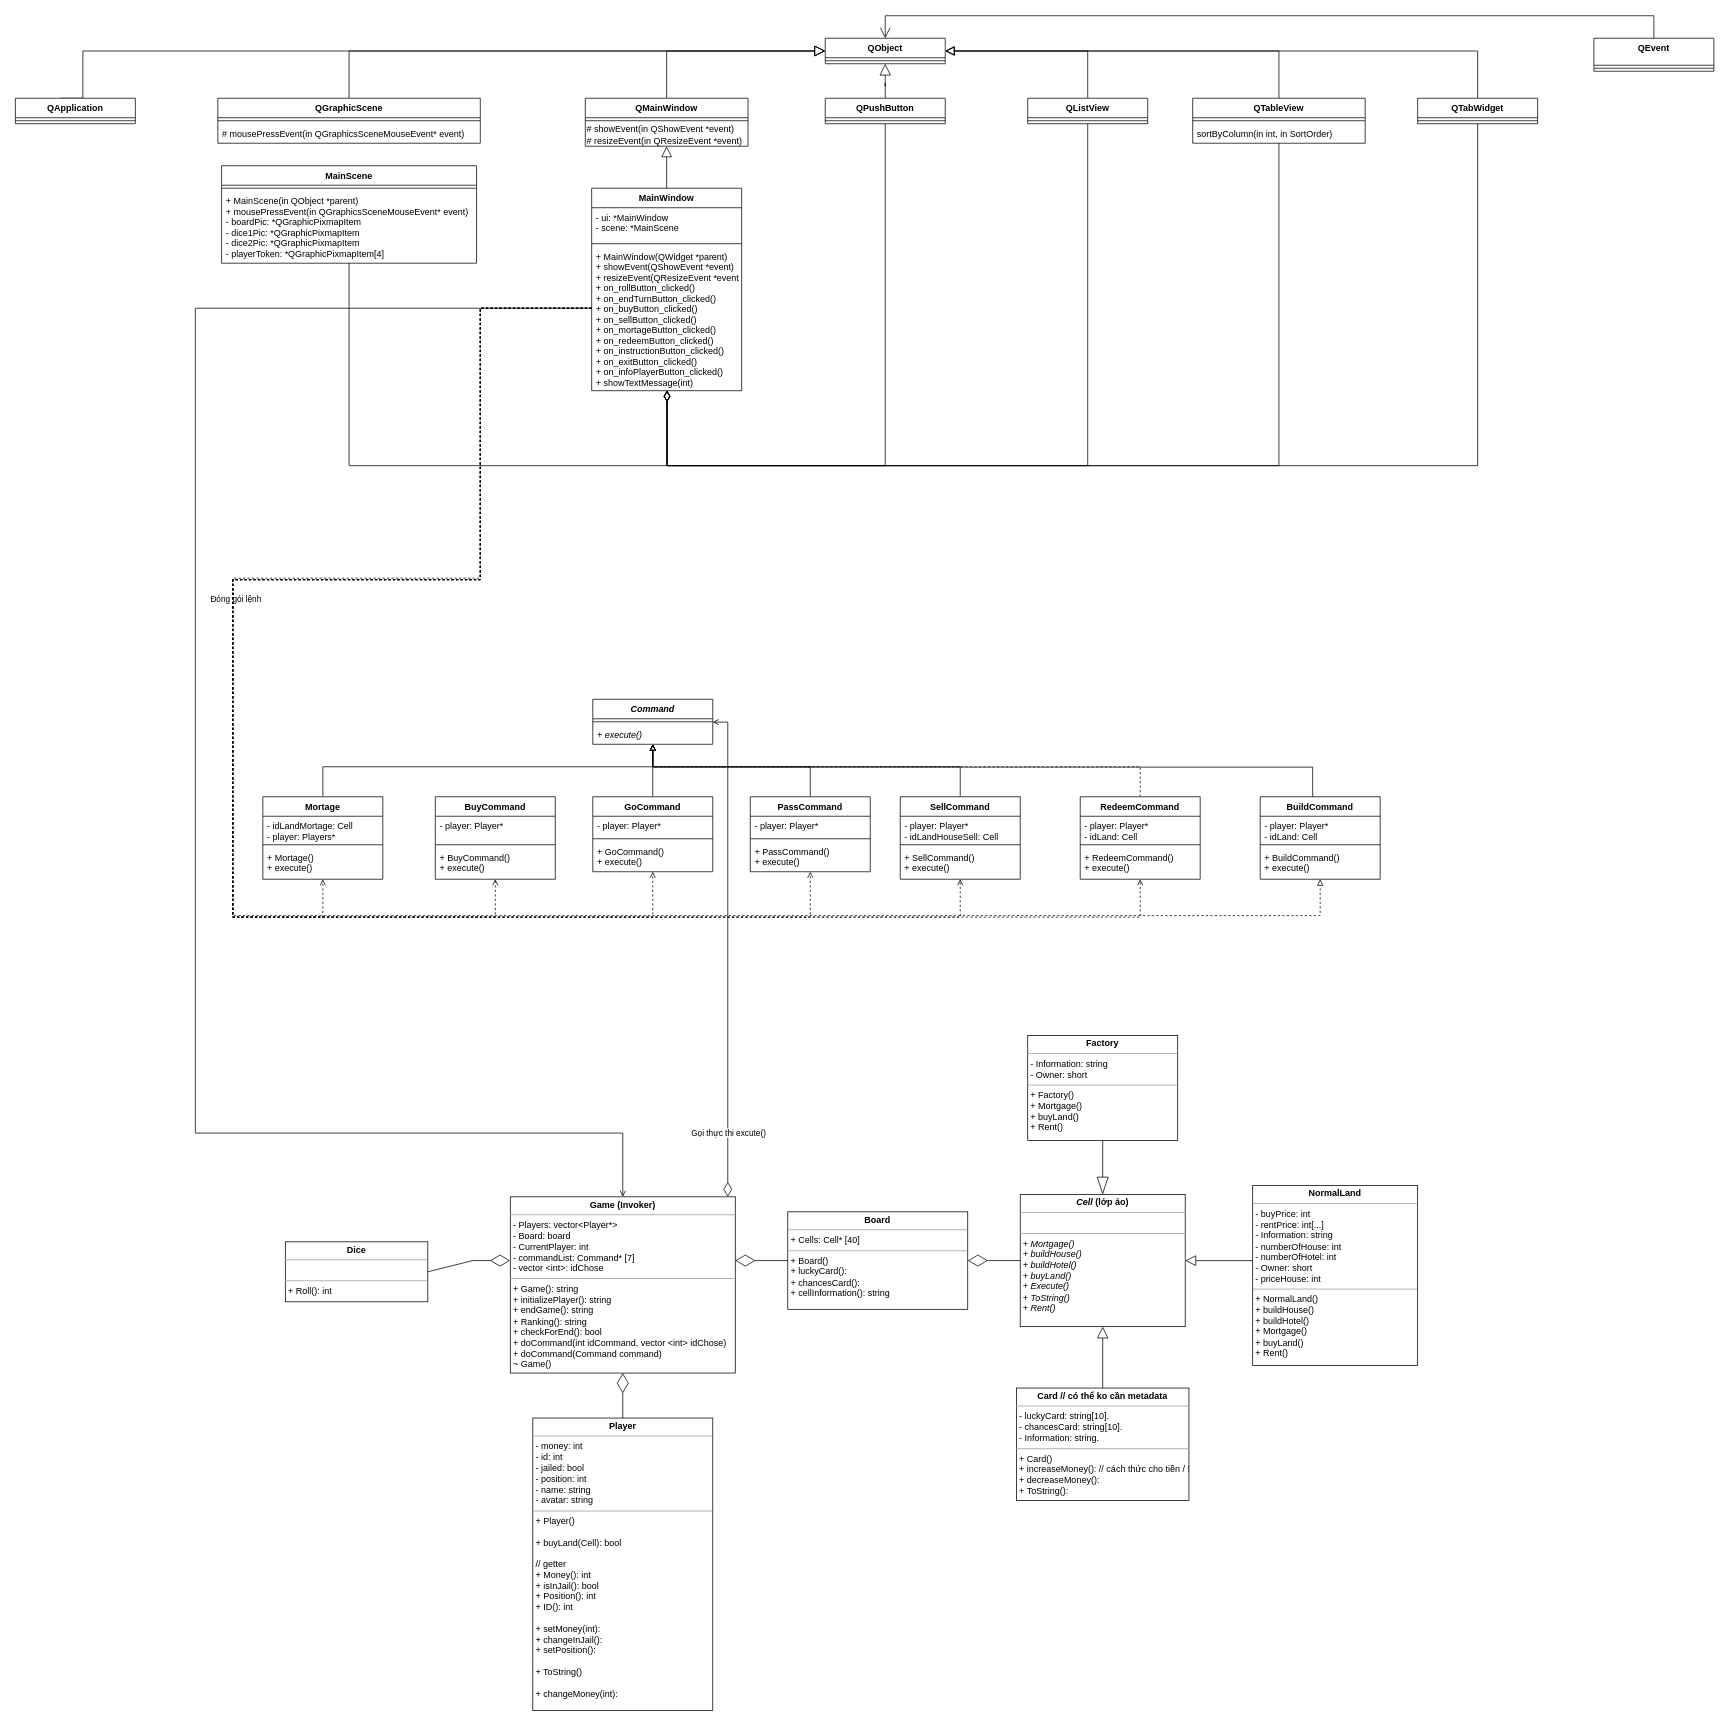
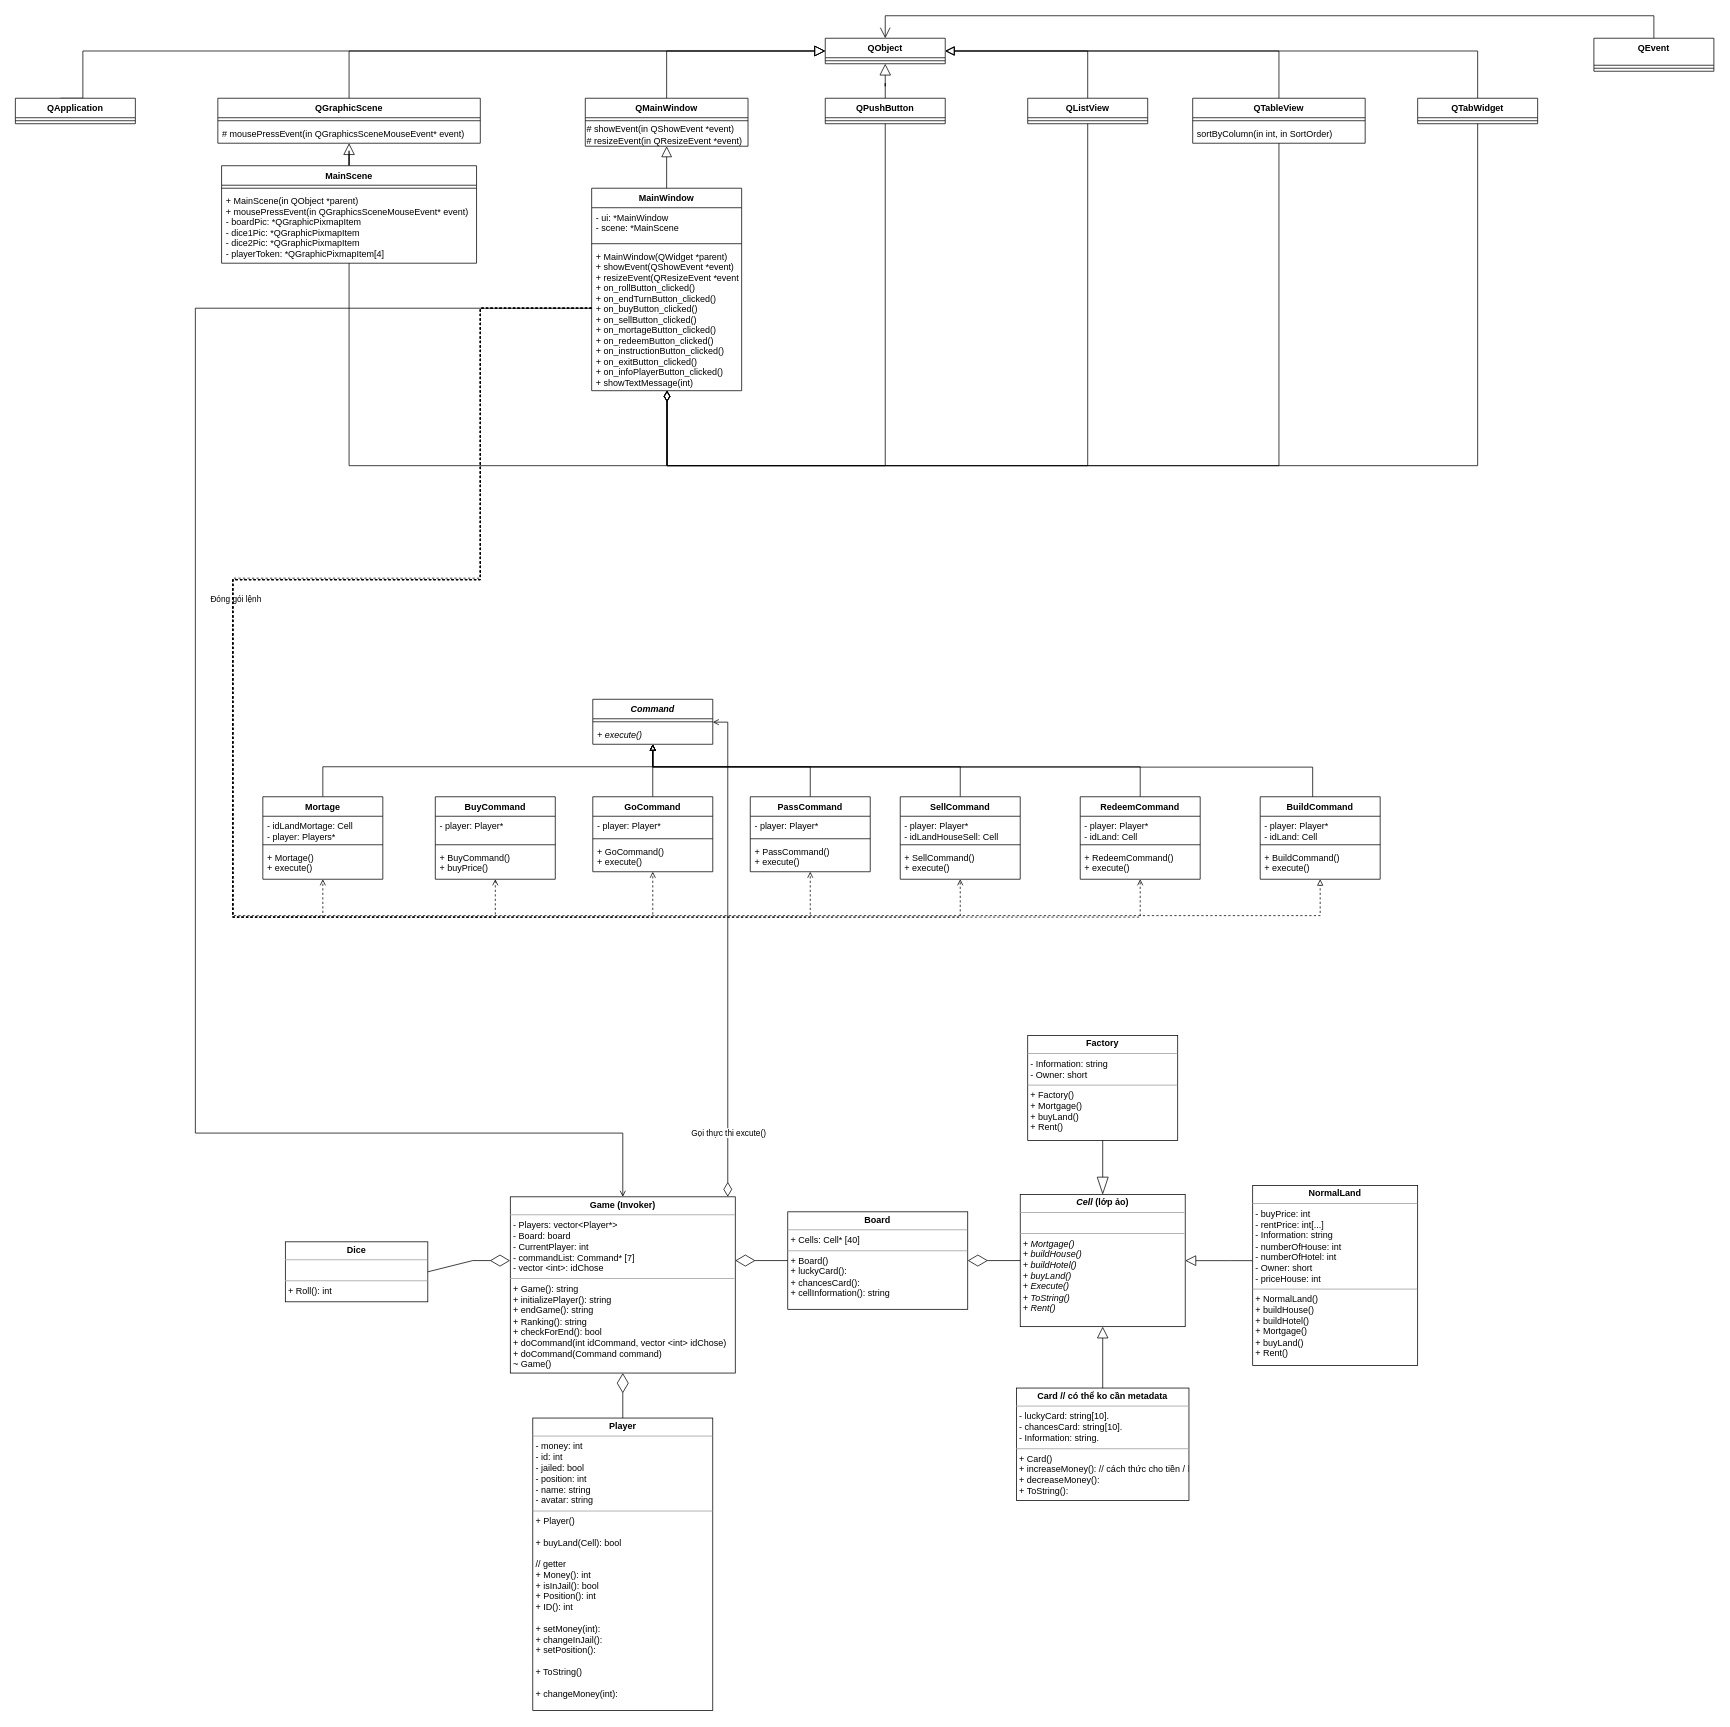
none -> (349, 155)
(1140, 782) -> (1140, 782)
(474, 858) -> (474, 858)
